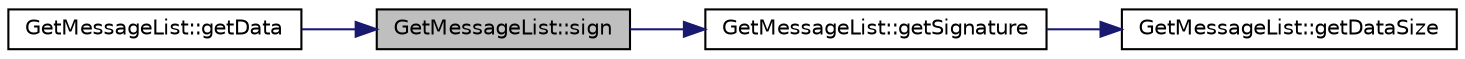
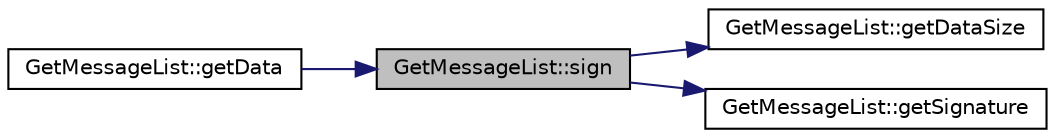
(1073, 29) -> (659, 53)
